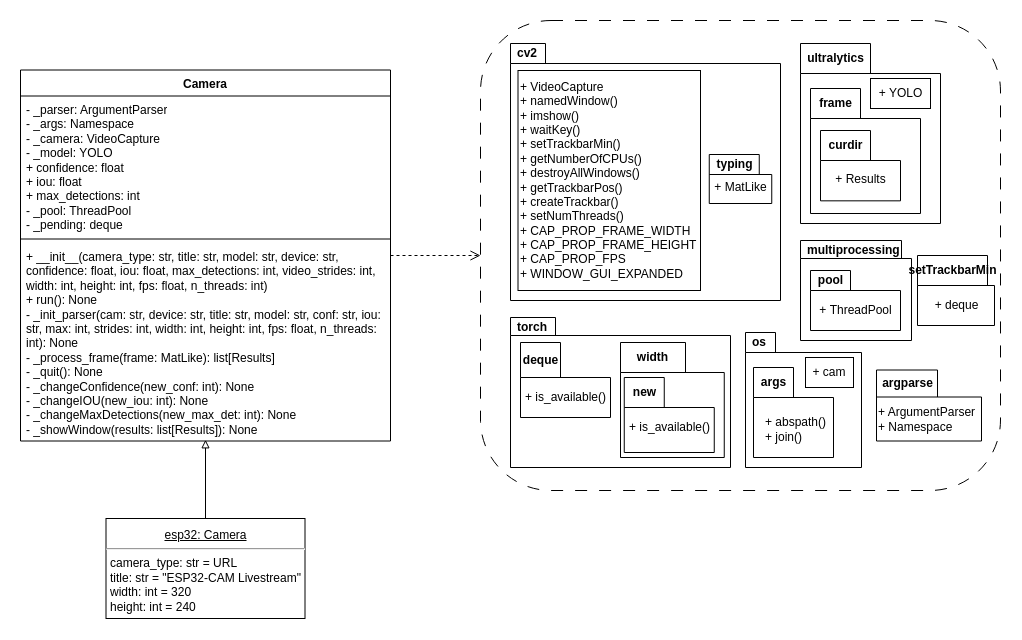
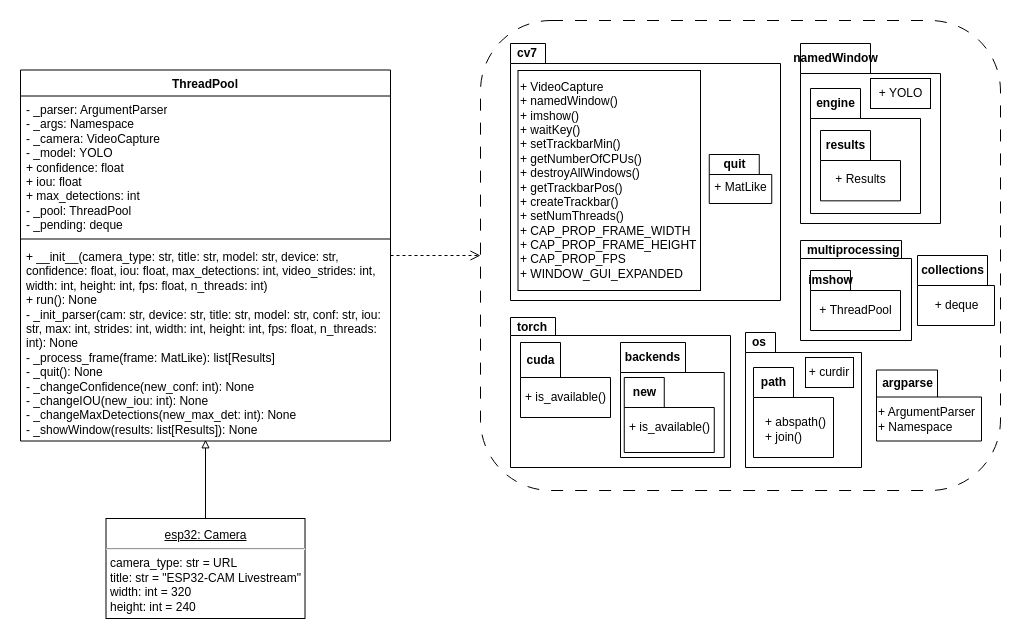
(528, 54) -> (528, 54)
(836, 59) -> (836, 59)
(206, 85) -> (206, 85)
(836, 104) -> (836, 104)
(846, 146) -> (846, 146)
(735, 165) -> (735, 165)
(953, 271) -> (953, 271)
(831, 281) -> (831, 281)
(653, 358) -> (653, 358)
(541, 361) -> (541, 361)
(830, 373) -> (830, 373)
(774, 383) -> (774, 383)
